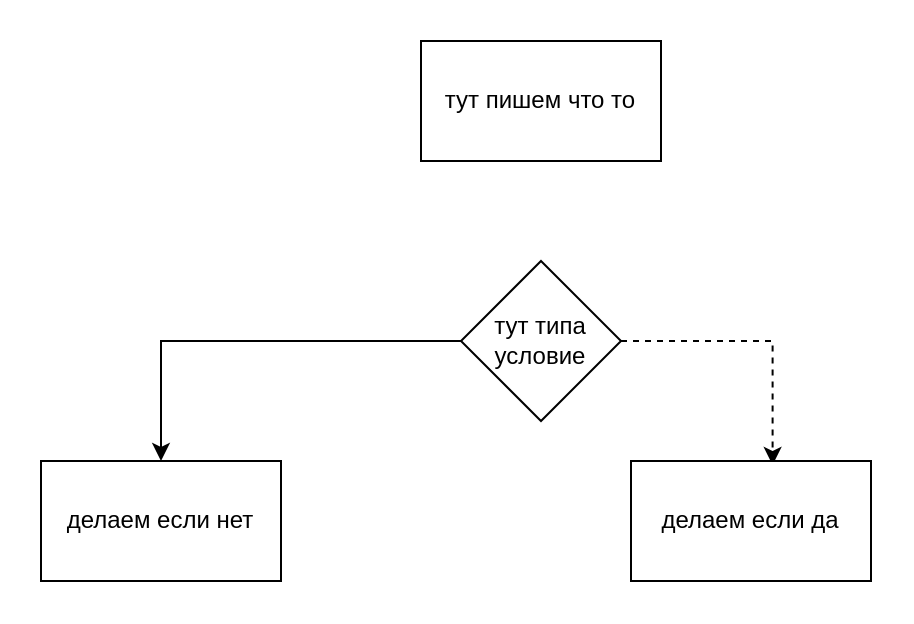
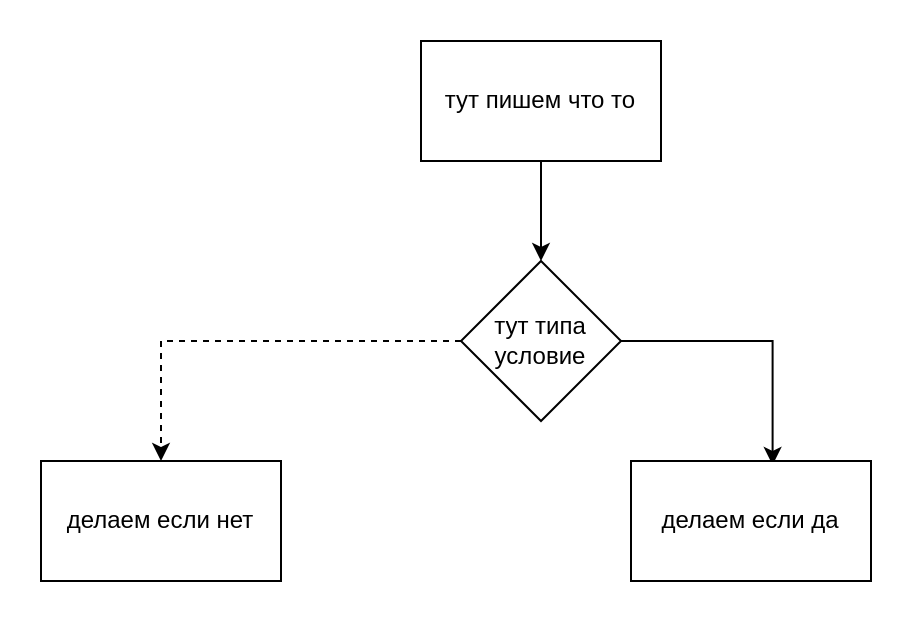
none -> (541, 204)
(255, 341) -> (255, 341)
(754, 341) -> (754, 341)
